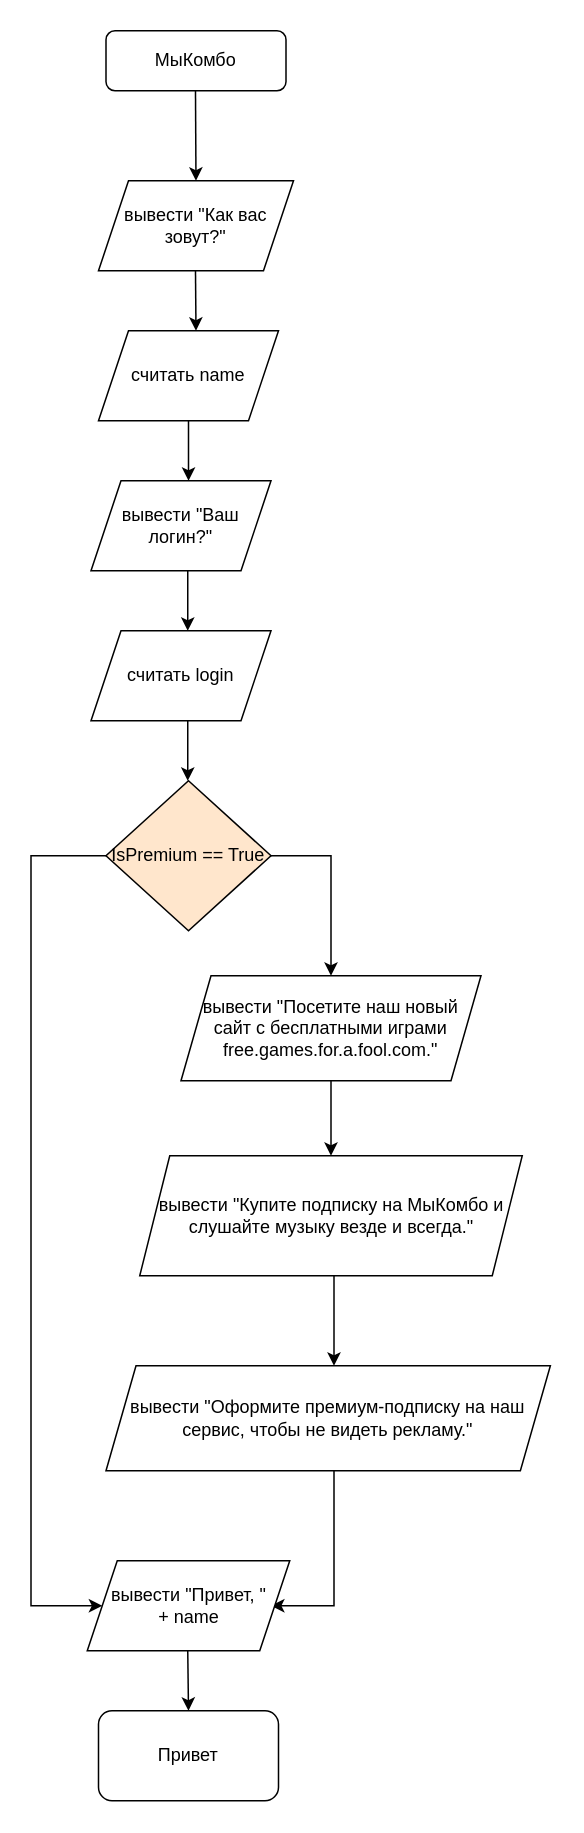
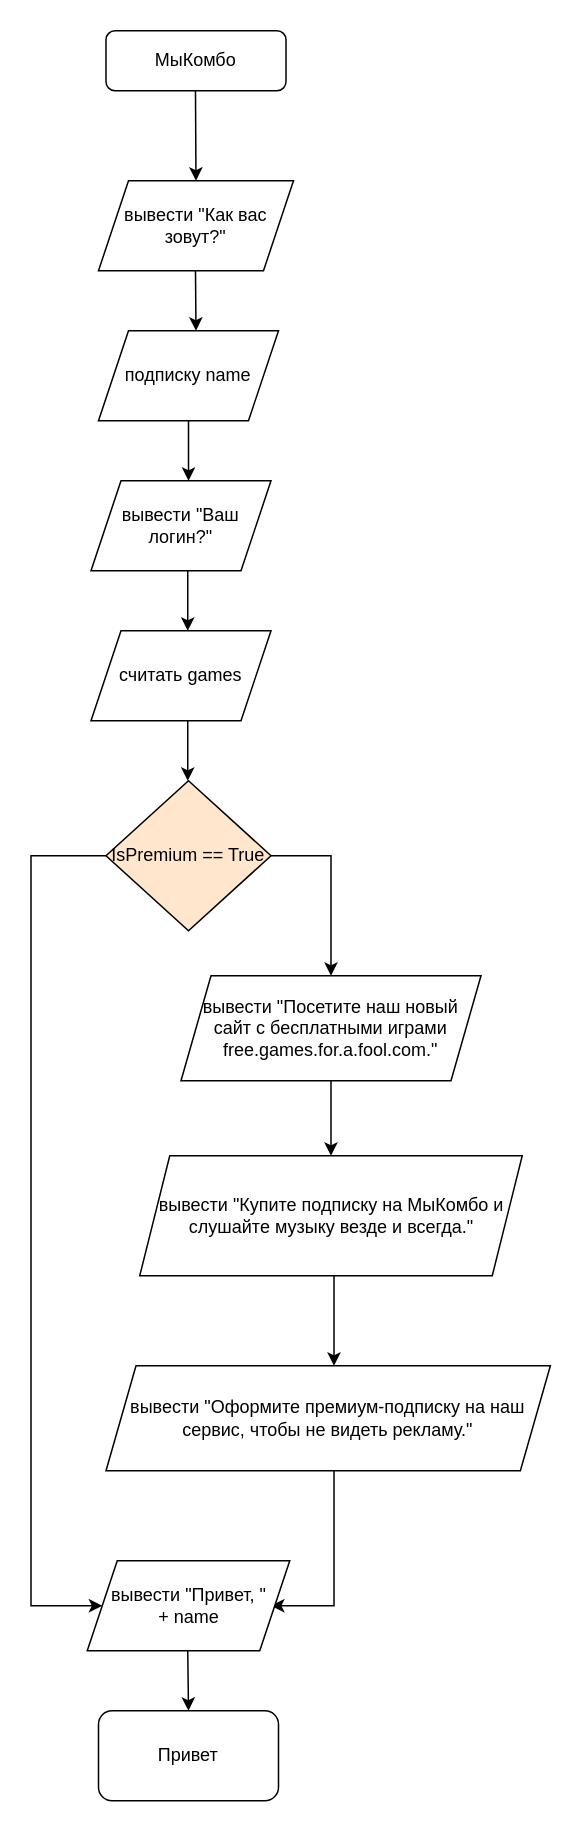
(188, 376) -> (188, 376)
(181, 676) -> (181, 676)
